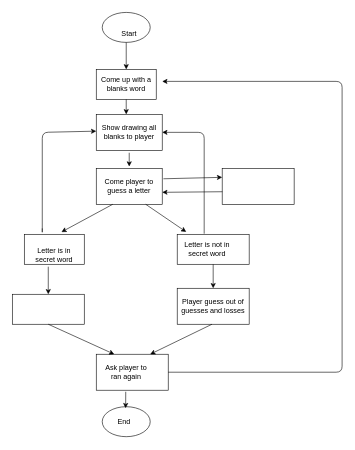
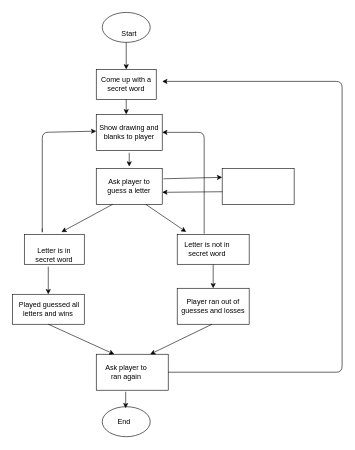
(126, 84) -> (126, 84)
(129, 132) -> (129, 132)
(129, 186) -> (129, 186)
(213, 306) -> (213, 306)
none -> (48, 309)
